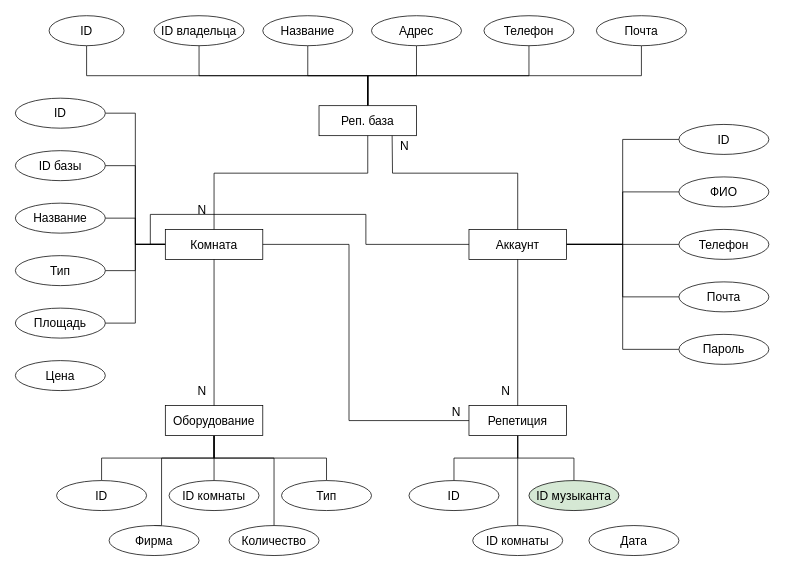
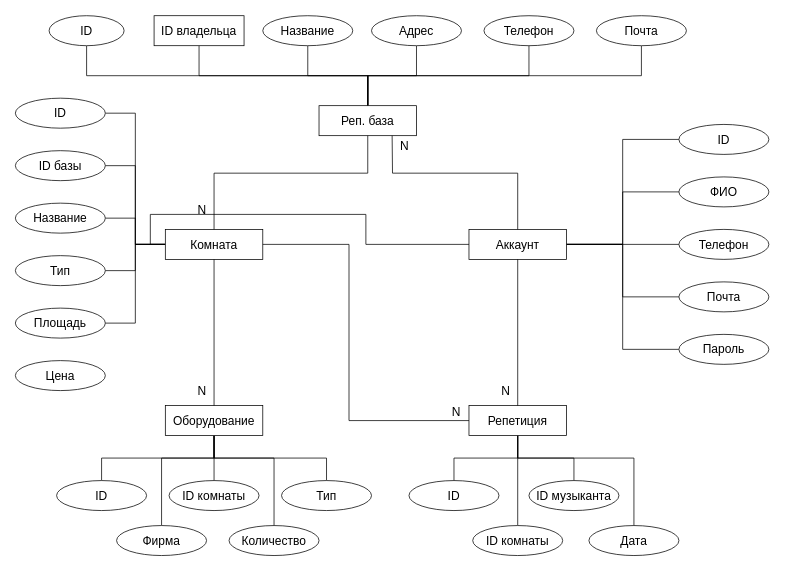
(199, 30) -> (199, 30)
none -> (634, 462)
(574, 495) -> (574, 495)
(154, 540) -> (162, 540)
